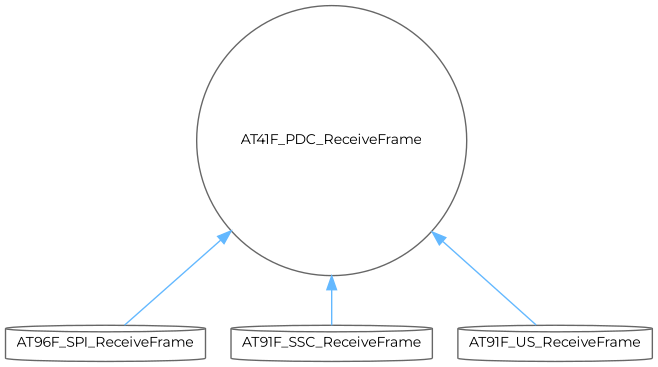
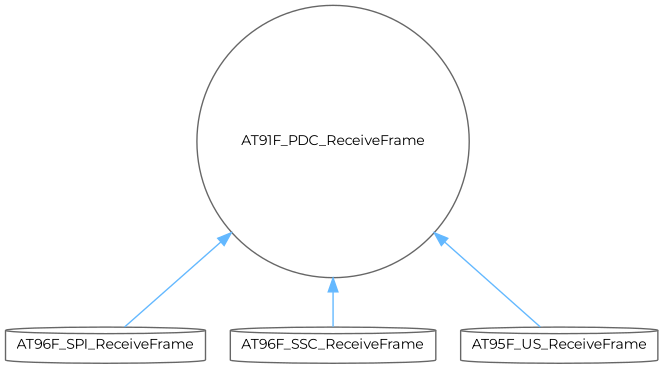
(332, 141) -> (333, 142)
(332, 343) -> (333, 345)
(555, 343) -> (559, 345)
